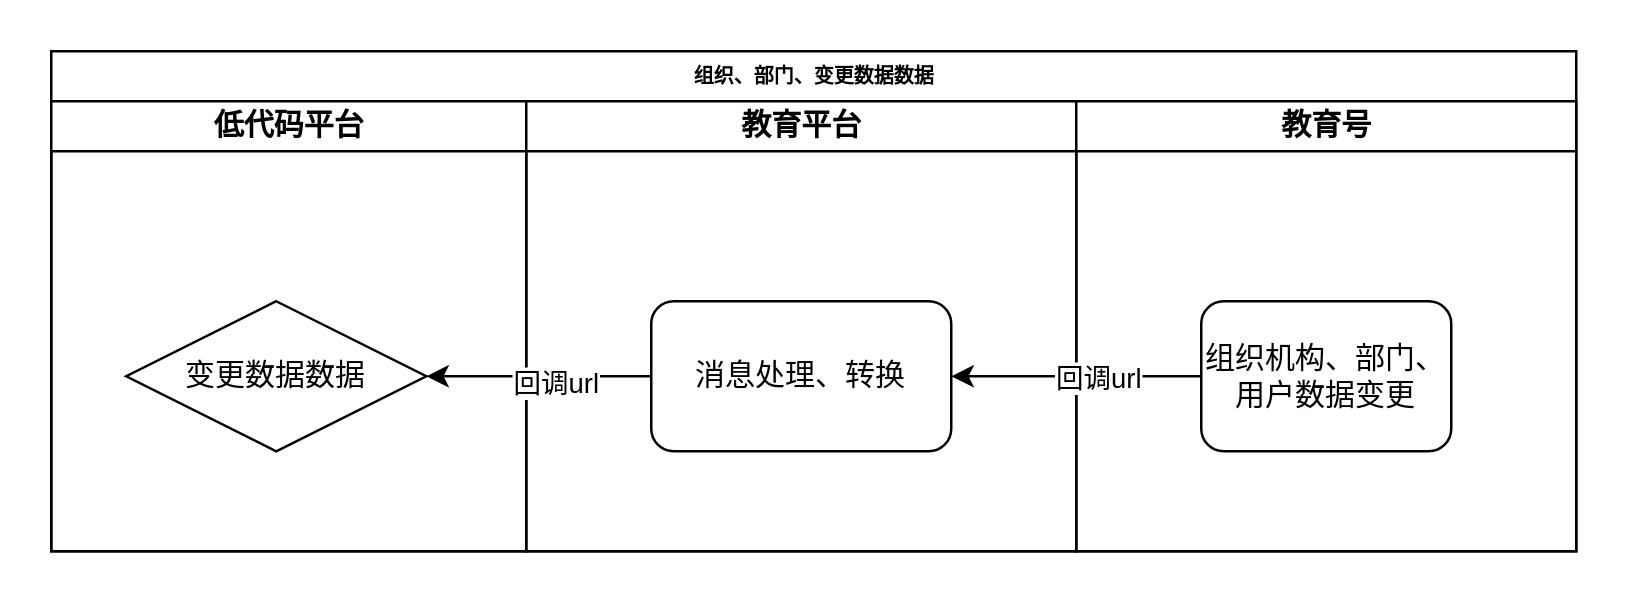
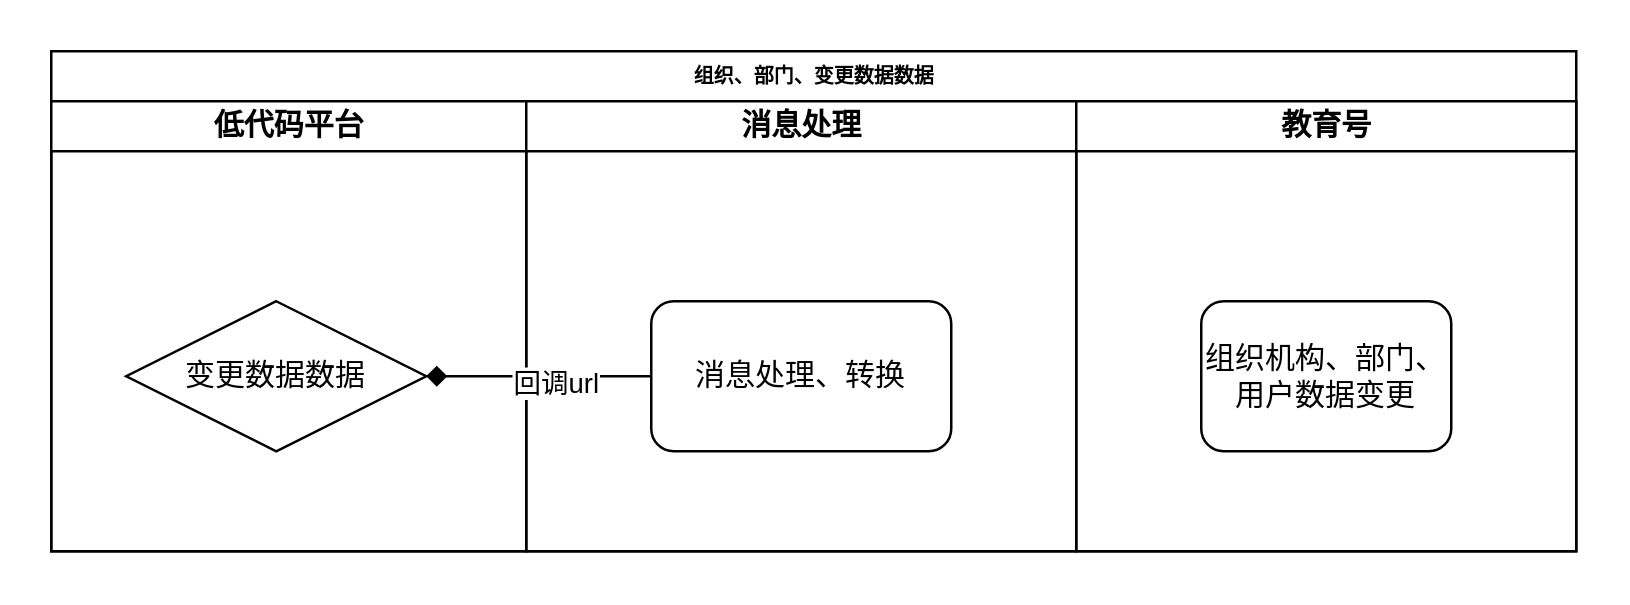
(803, 126) -> (803, 126)
(445, 376) -> (447, 376)
(1141, 376) -> none
